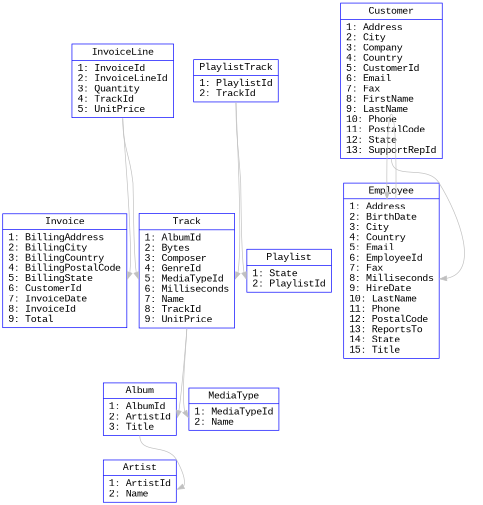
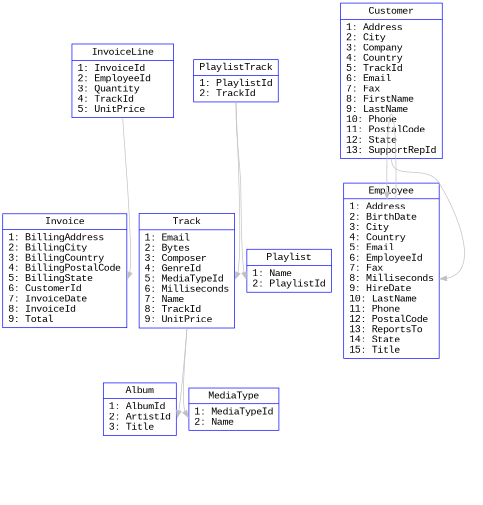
(383, 68) -> (374, 68)
(123, 78) -> (114, 78)
(133, 195) -> none
(173, 238) -> (167, 238)
(275, 273) -> (272, 273)
(140, 481) -> none
